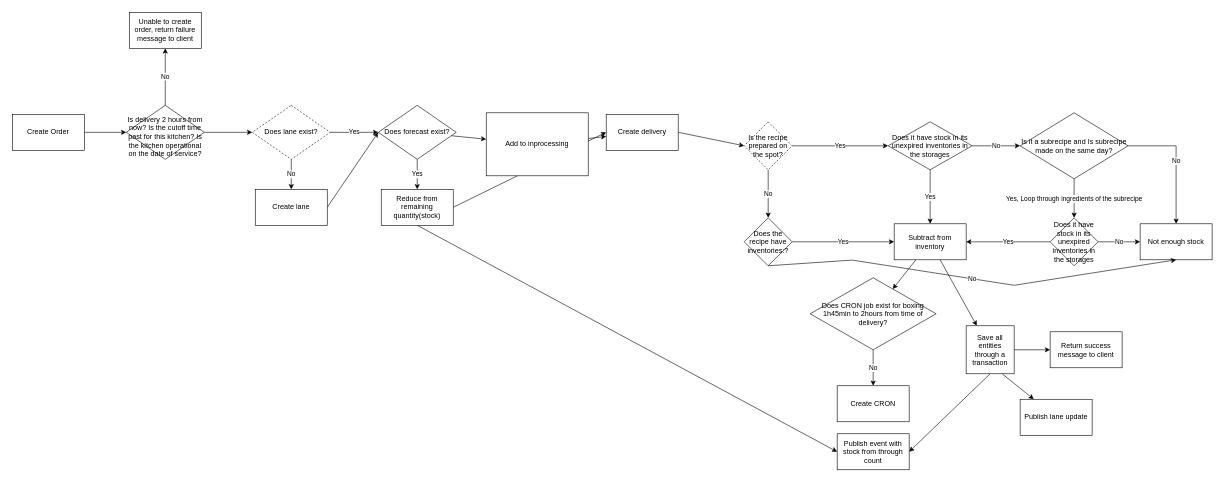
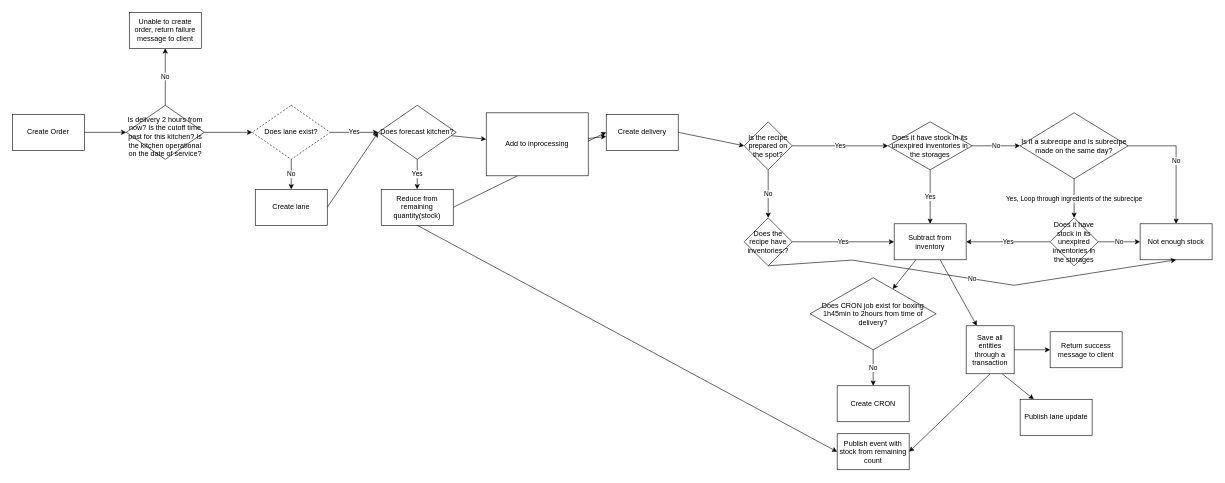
(417, 132) -> (417, 132)
(768, 146) -> (768, 146)
(873, 452) -> (873, 452)
